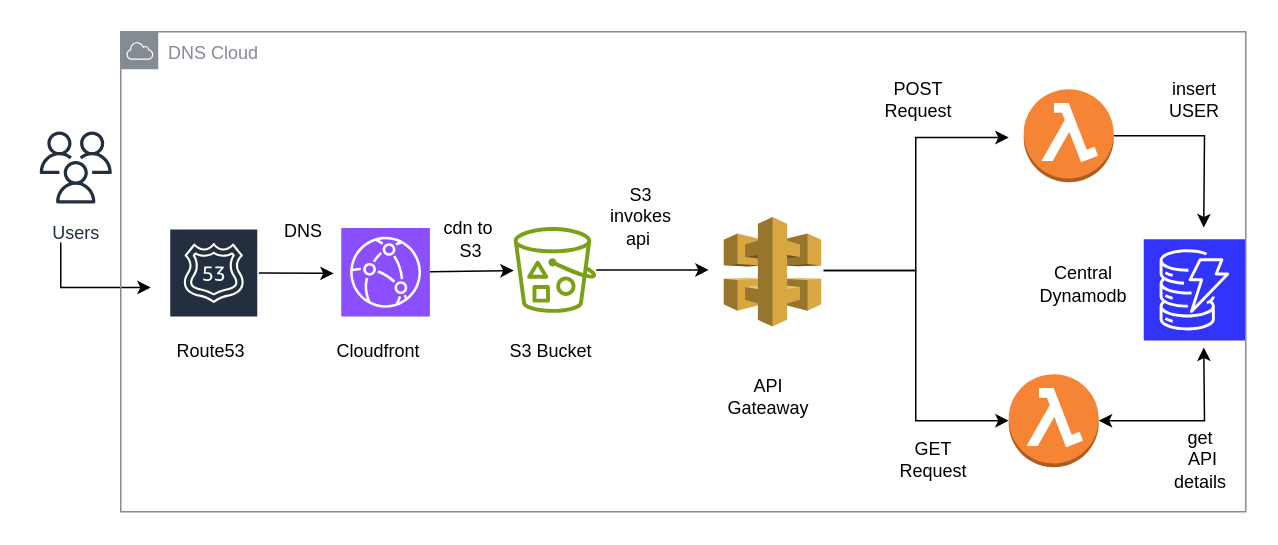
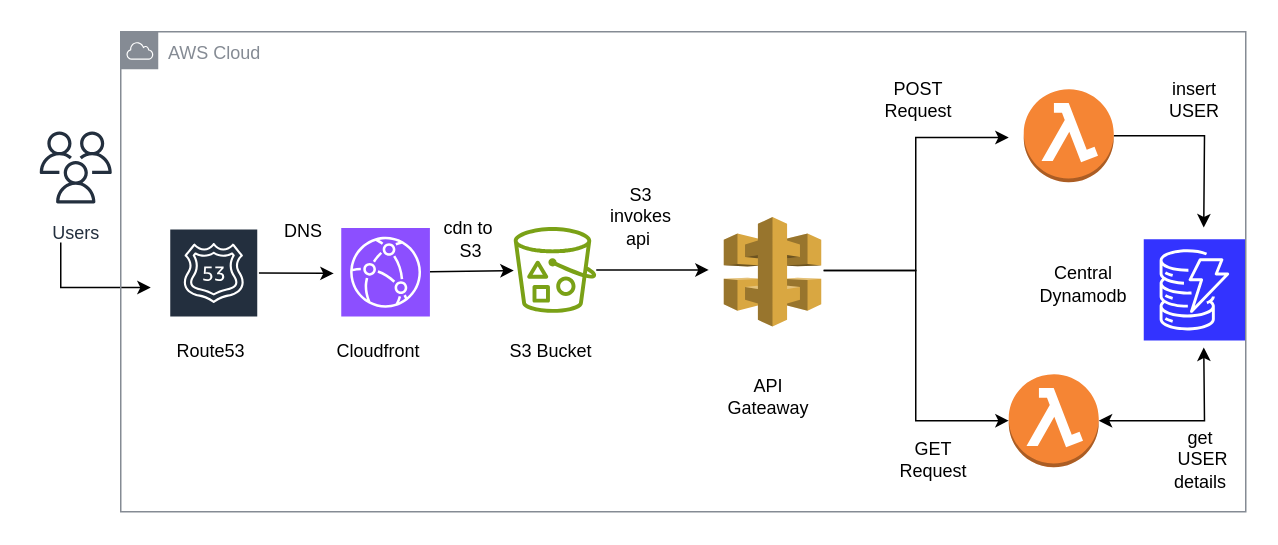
(209, 54) -> (209, 54)
(1201, 460) -> (1201, 460)
